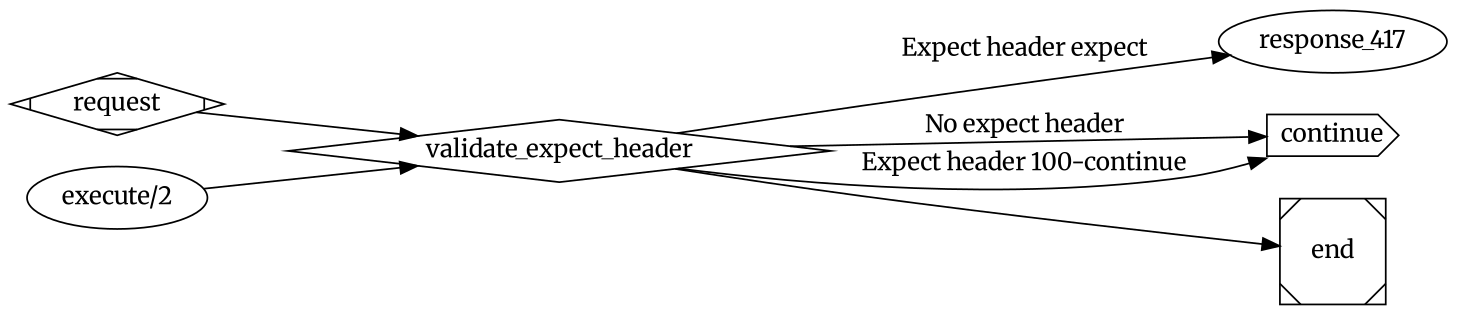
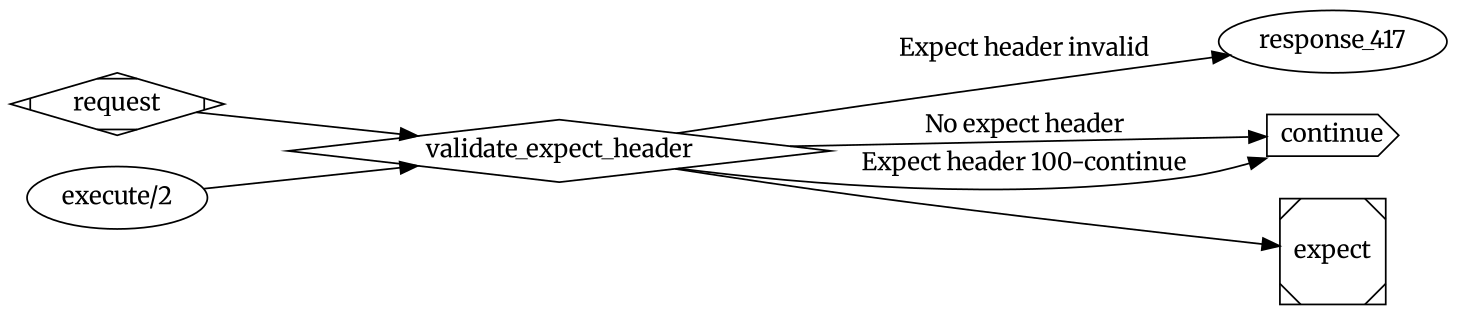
(1025, 49) -> (1025, 49)
(1333, 252) -> (1333, 252)
